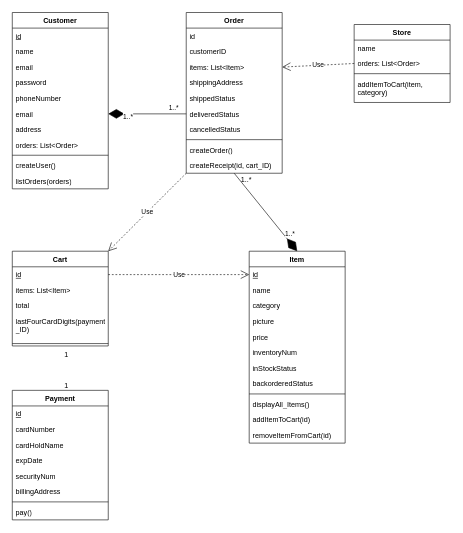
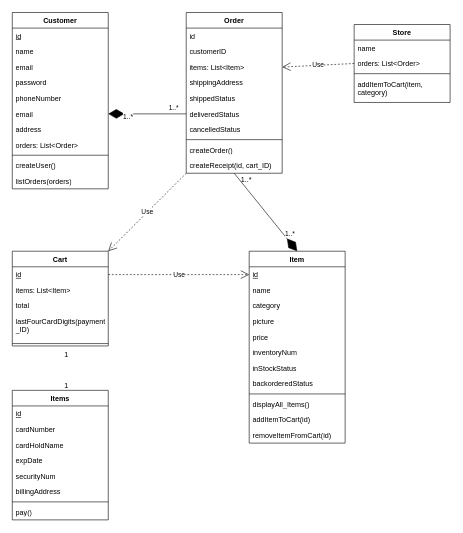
(60, 399) -> (60, 399)
